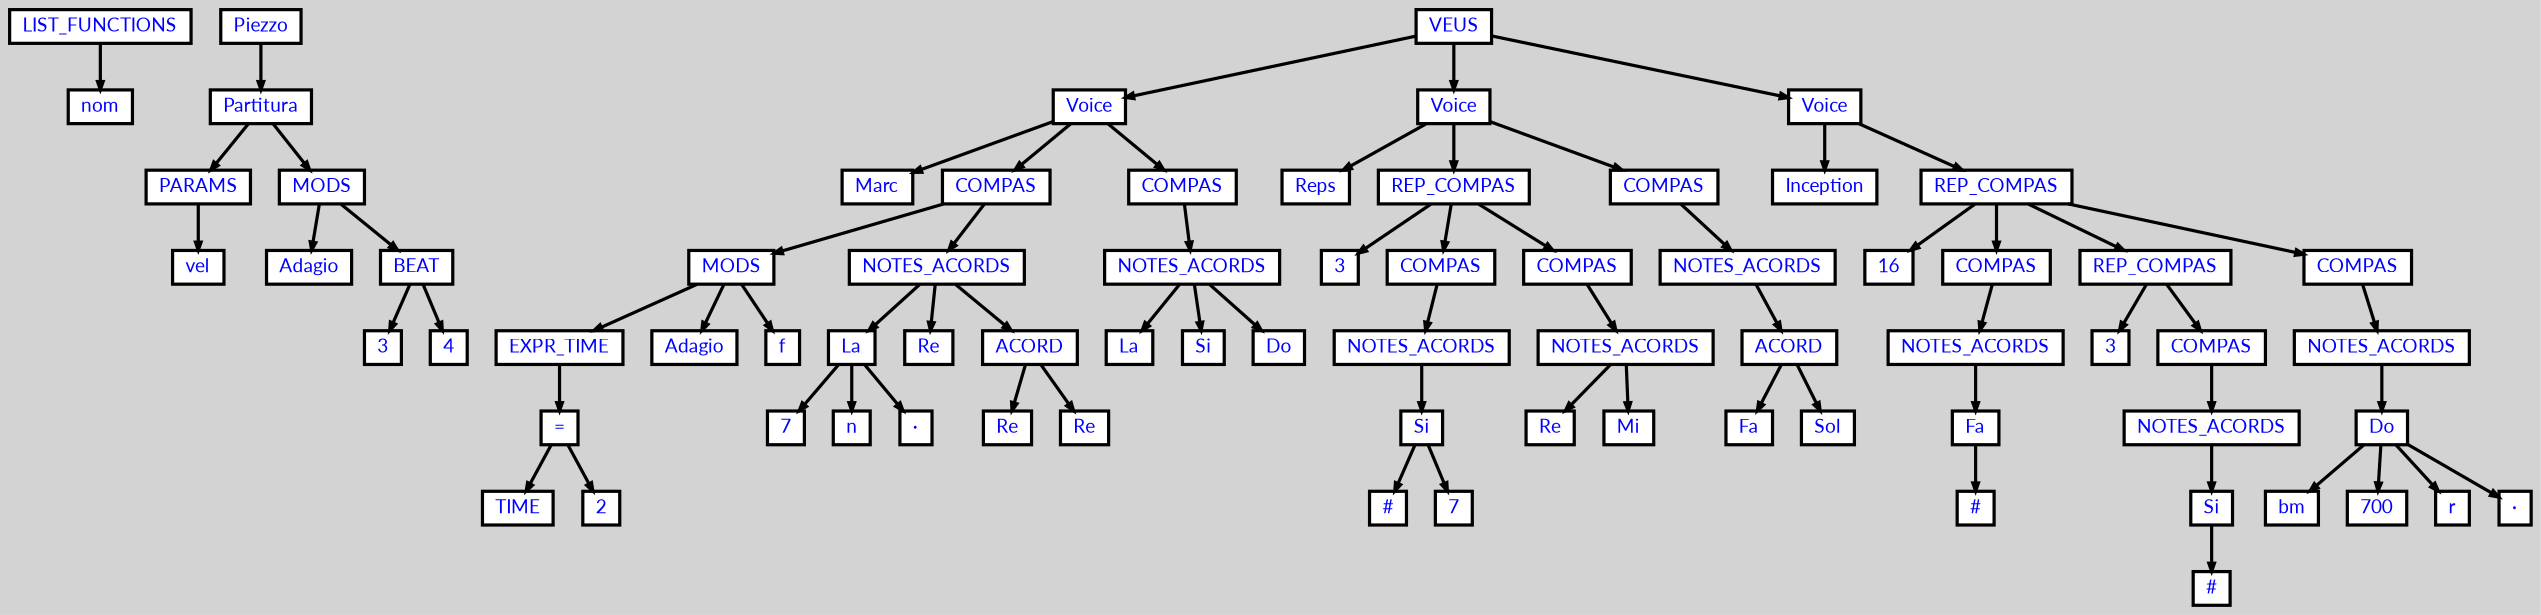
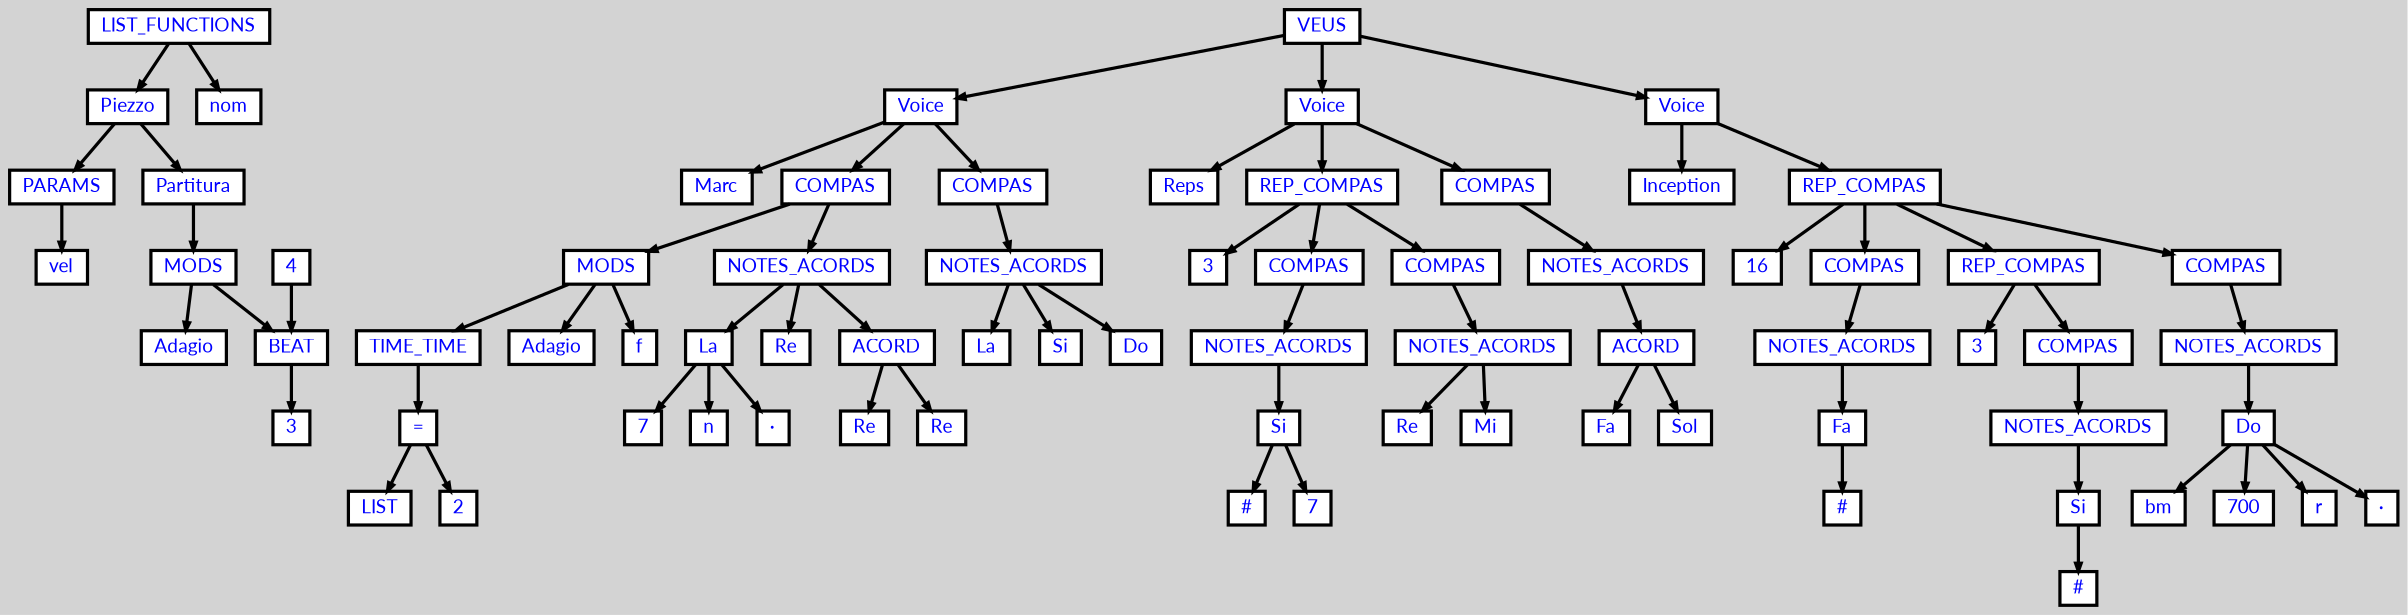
none -> (156, 63)
(232, 144) -> (98, 144)
(431, 303) -> (291, 303)
(560, 348) -> (418, 348)
(518, 508) -> (380, 508)
